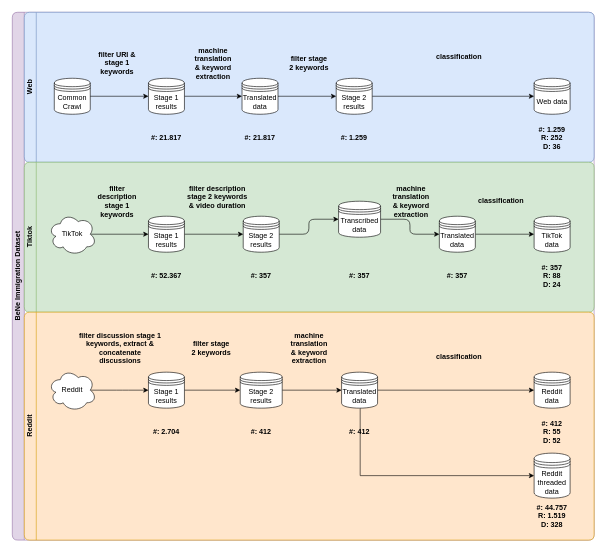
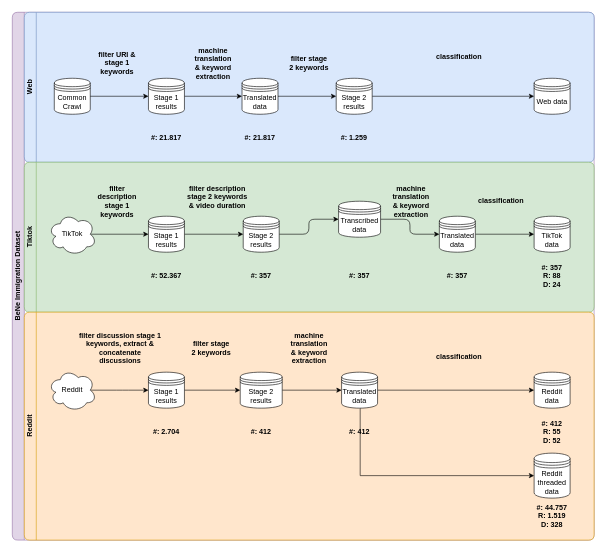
(552, 138) -> none
